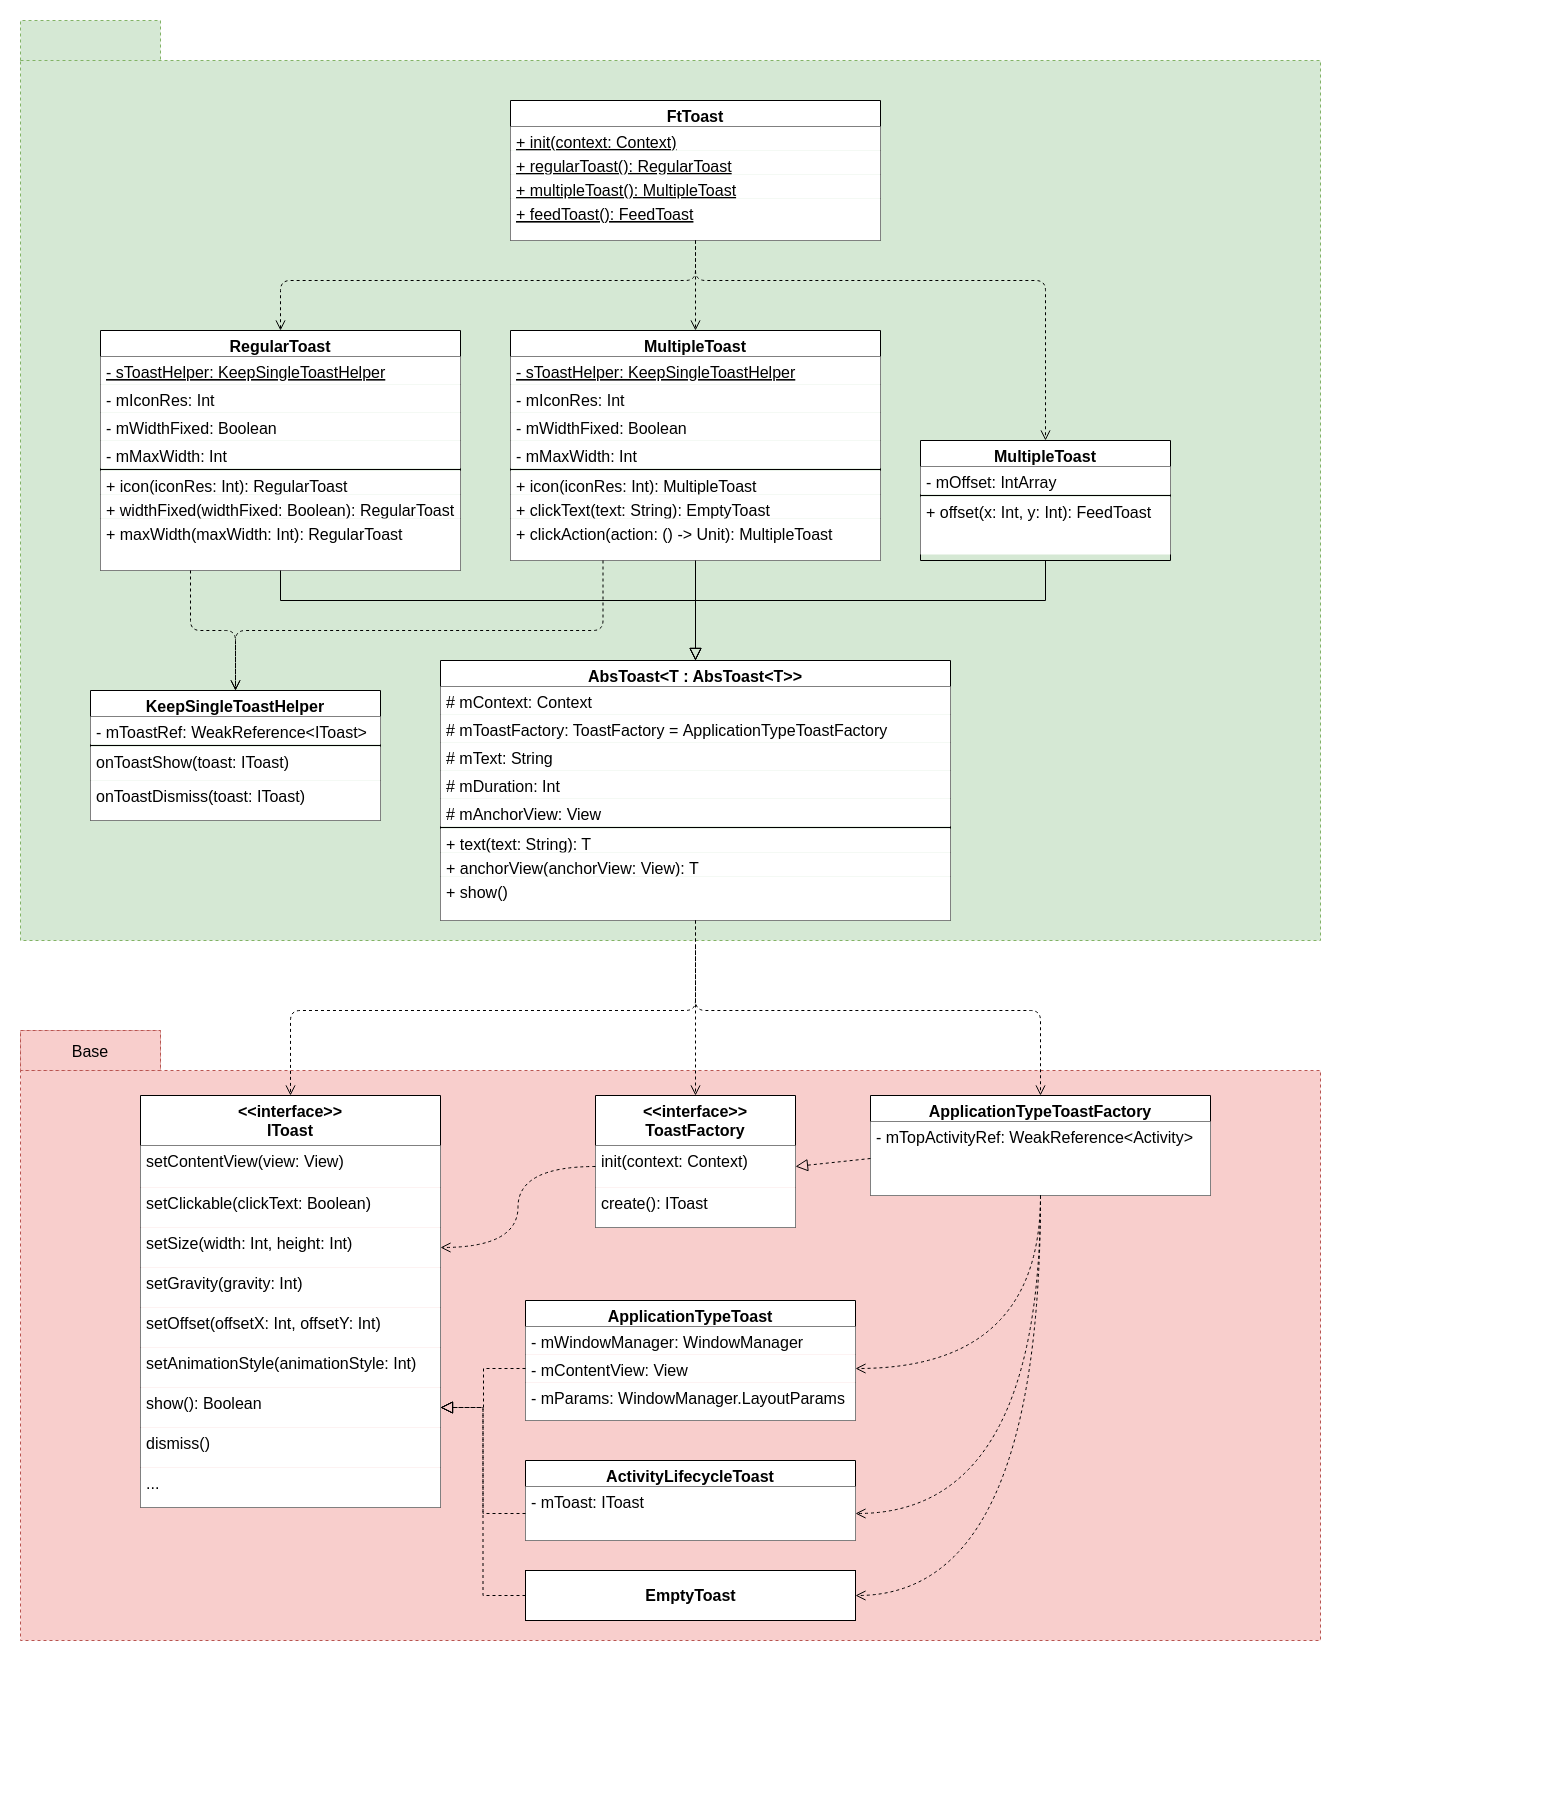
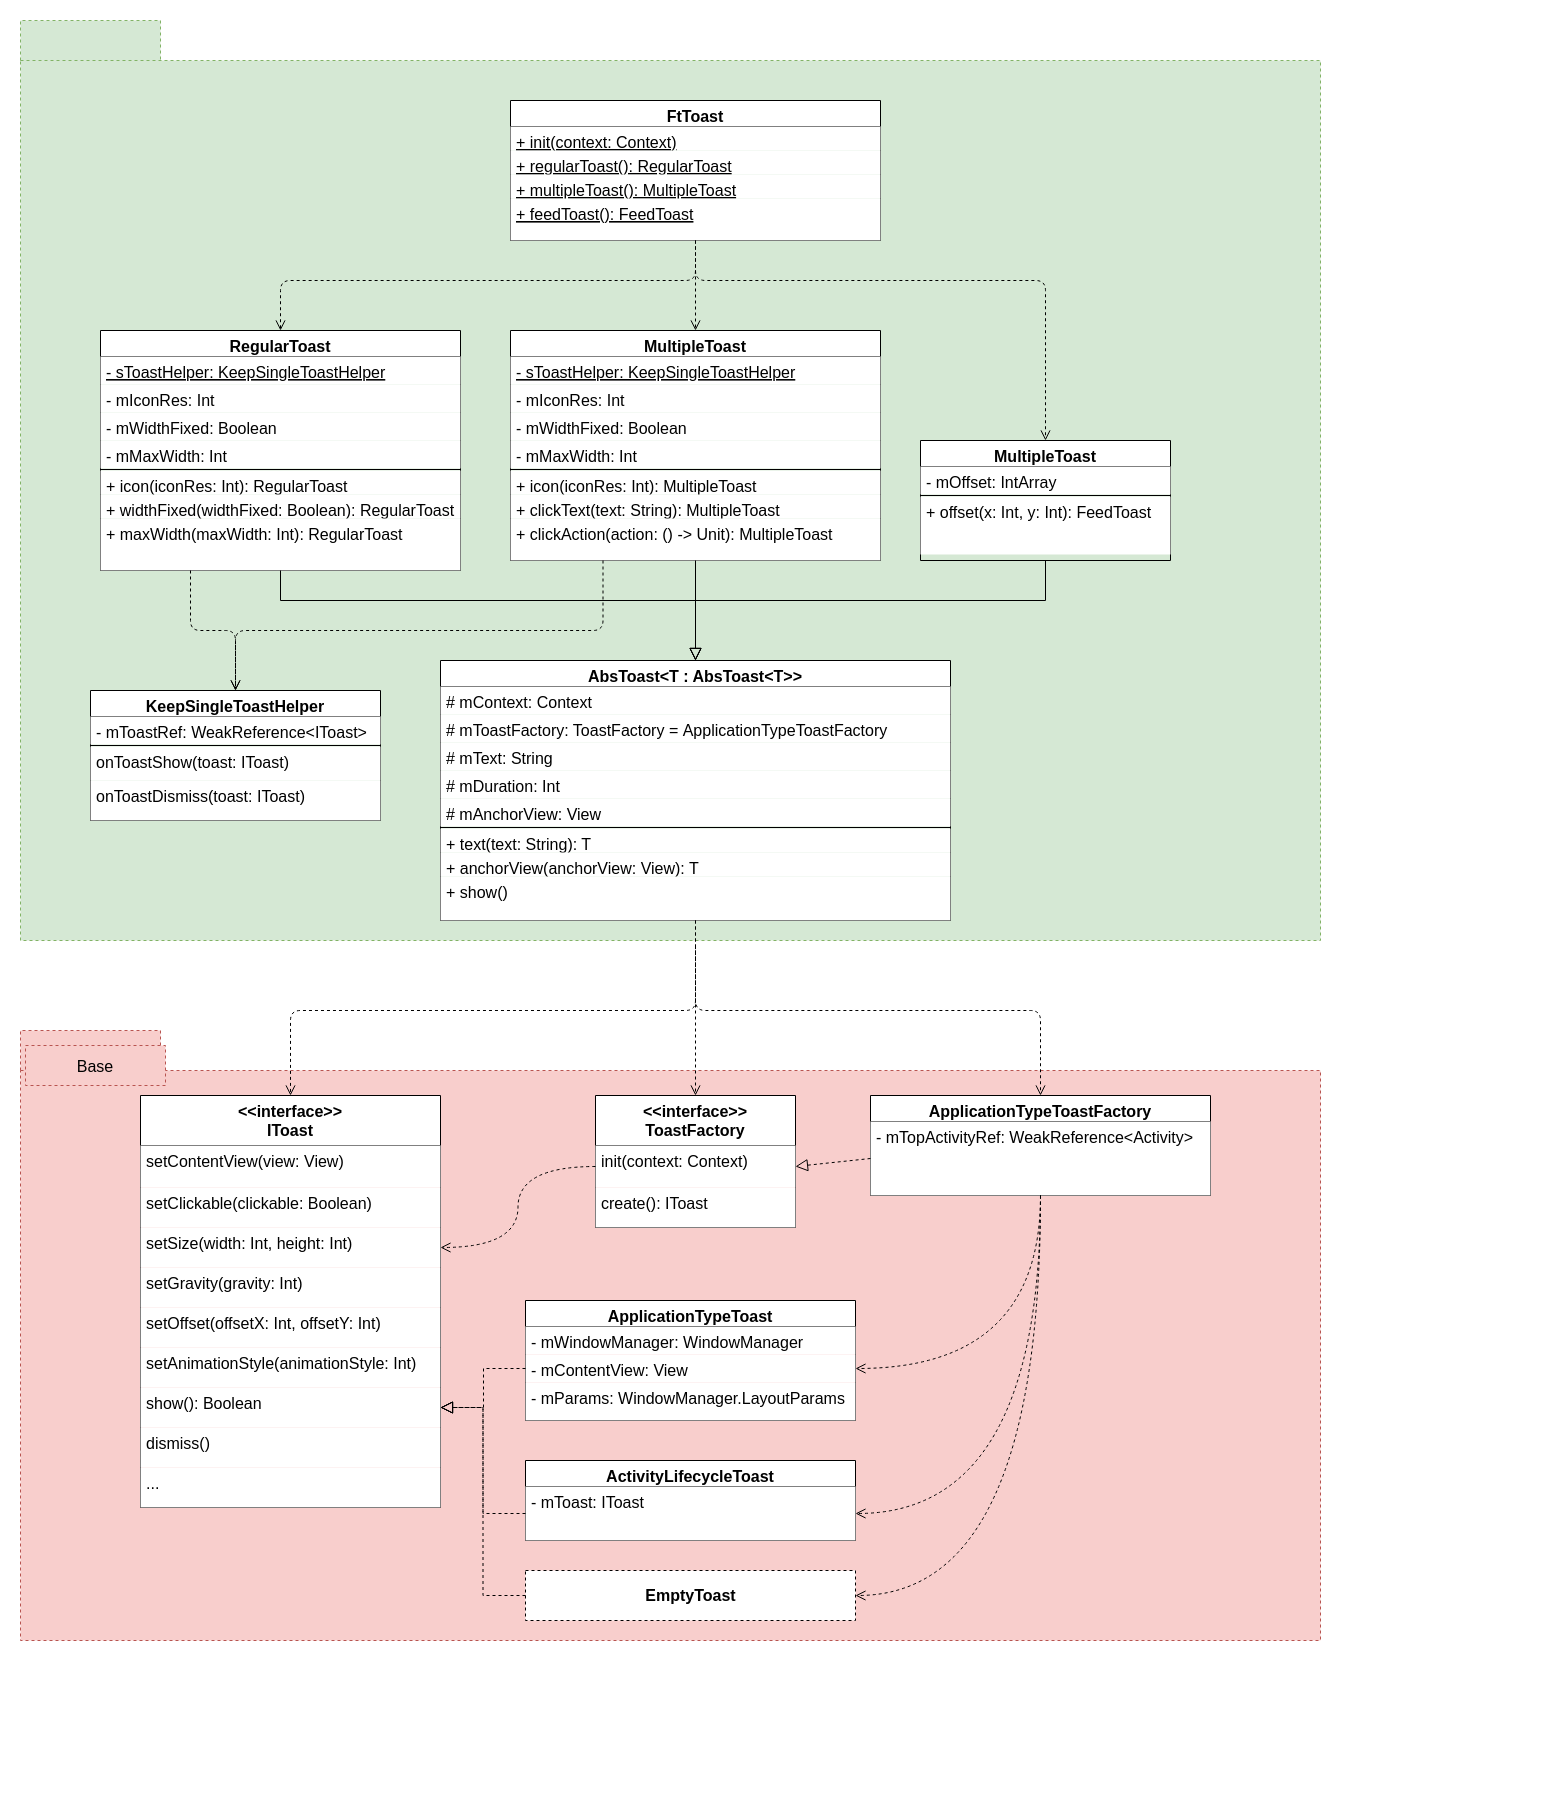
(665, 511) -> (672, 511)
(91, 1051) -> (96, 1066)
(273, 1204) -> (271, 1204)
(691, 1596) -> (691, 1596)
